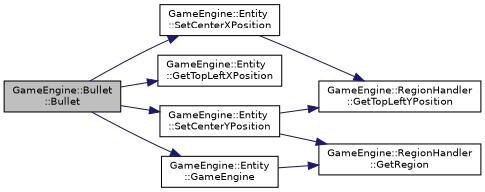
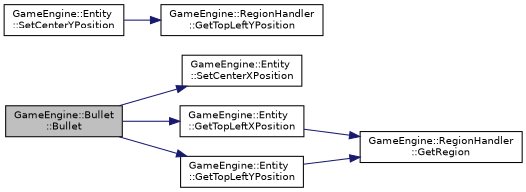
(307, 56) -> none
(135, 108) -> none
(298, 138) -> (327, 132)
(220, 172) -> (242, 172)
